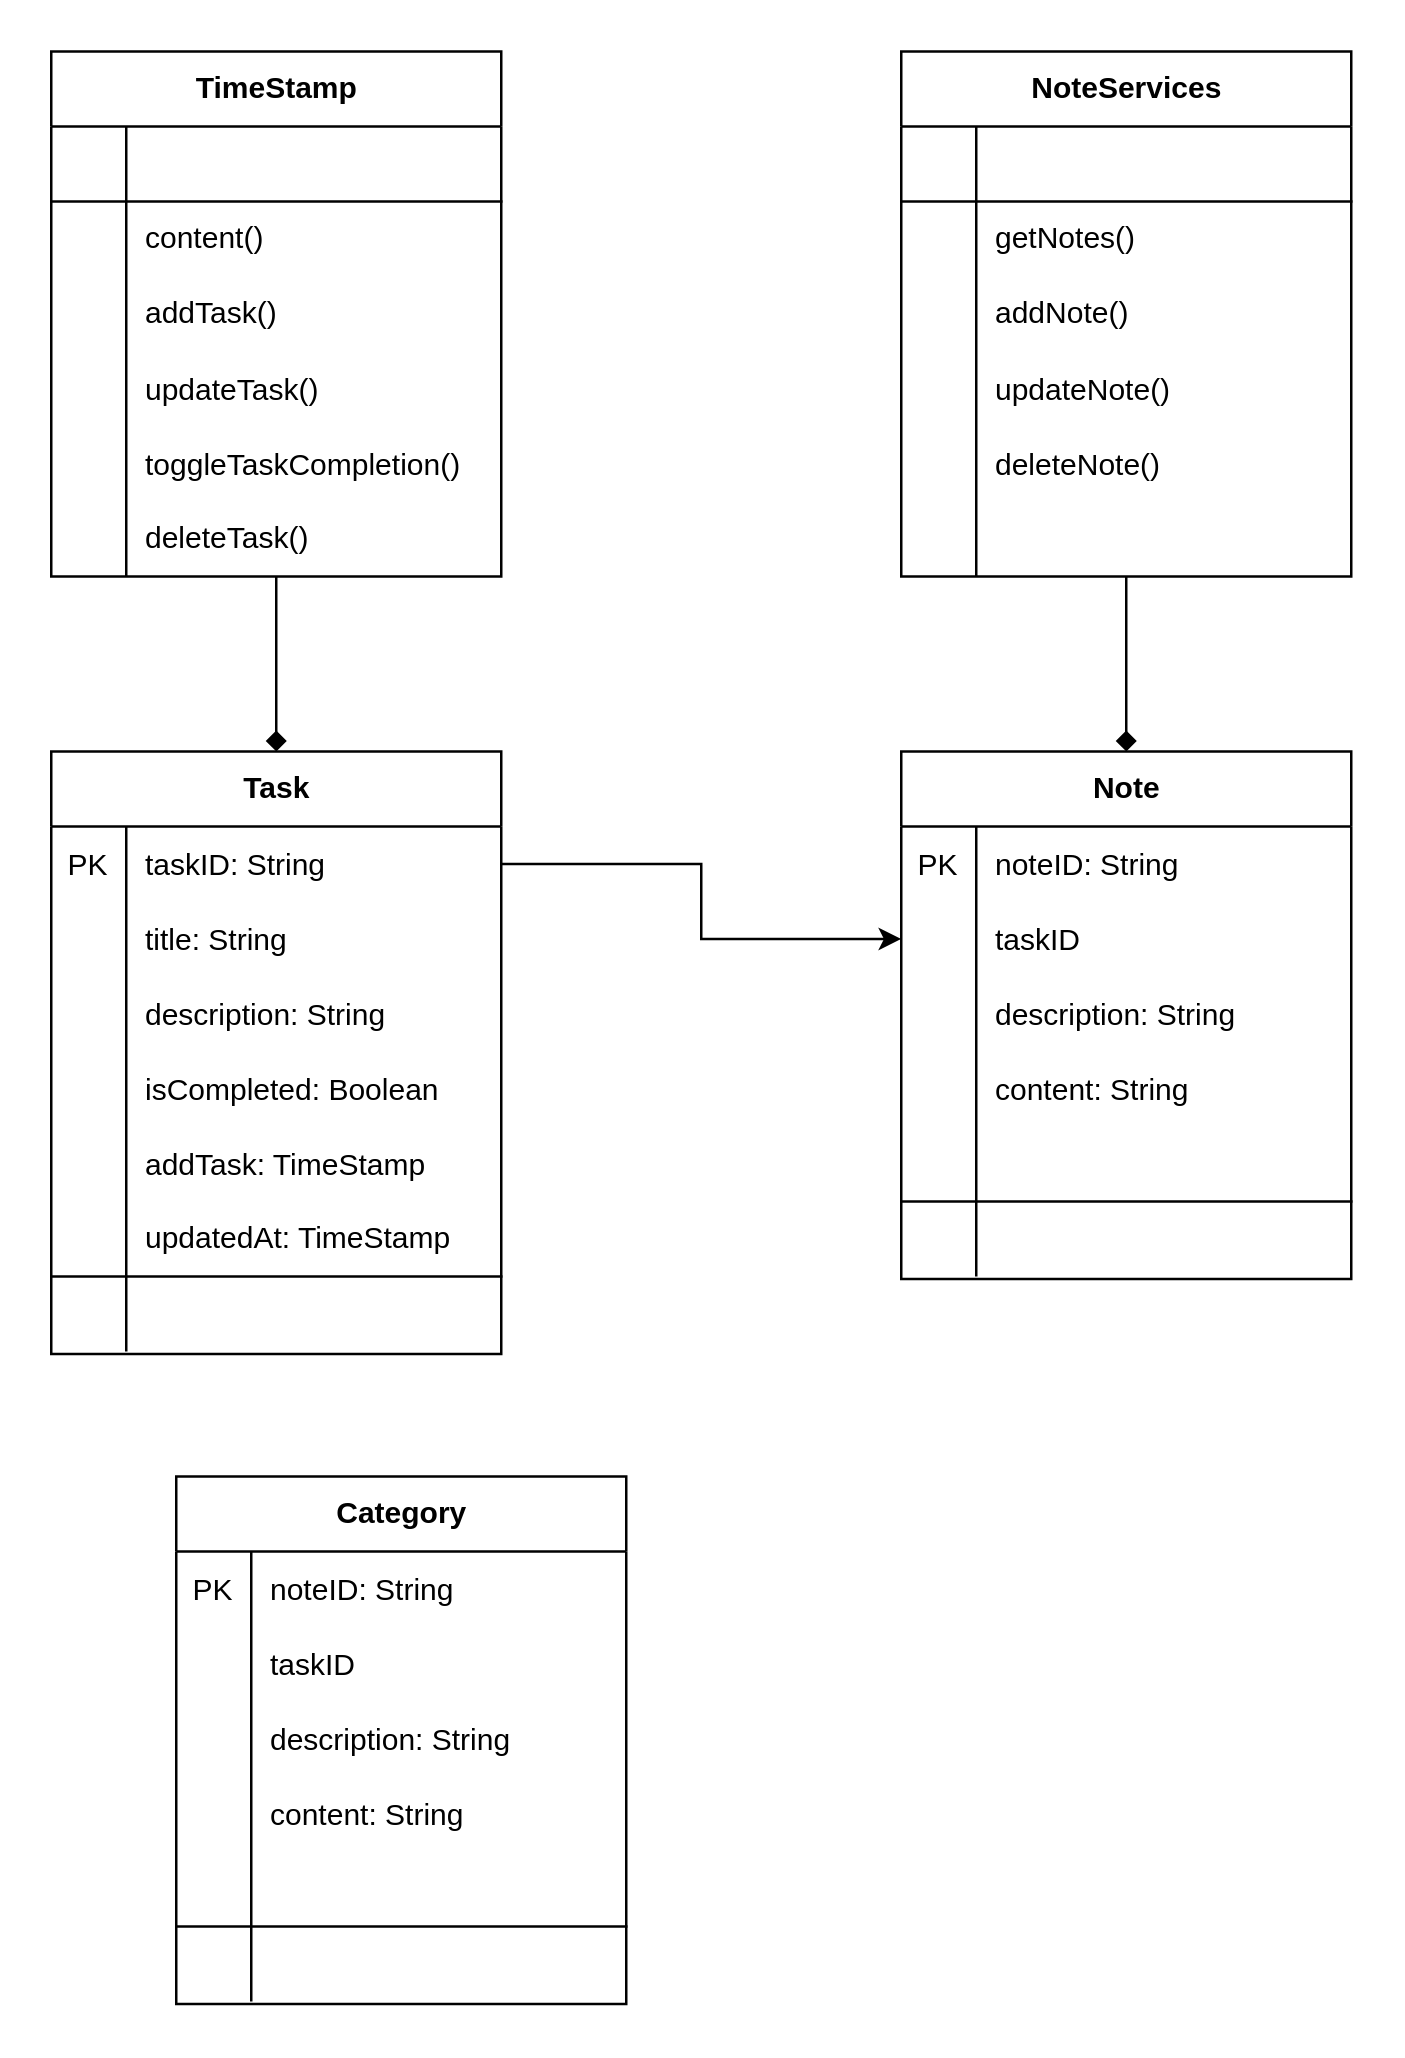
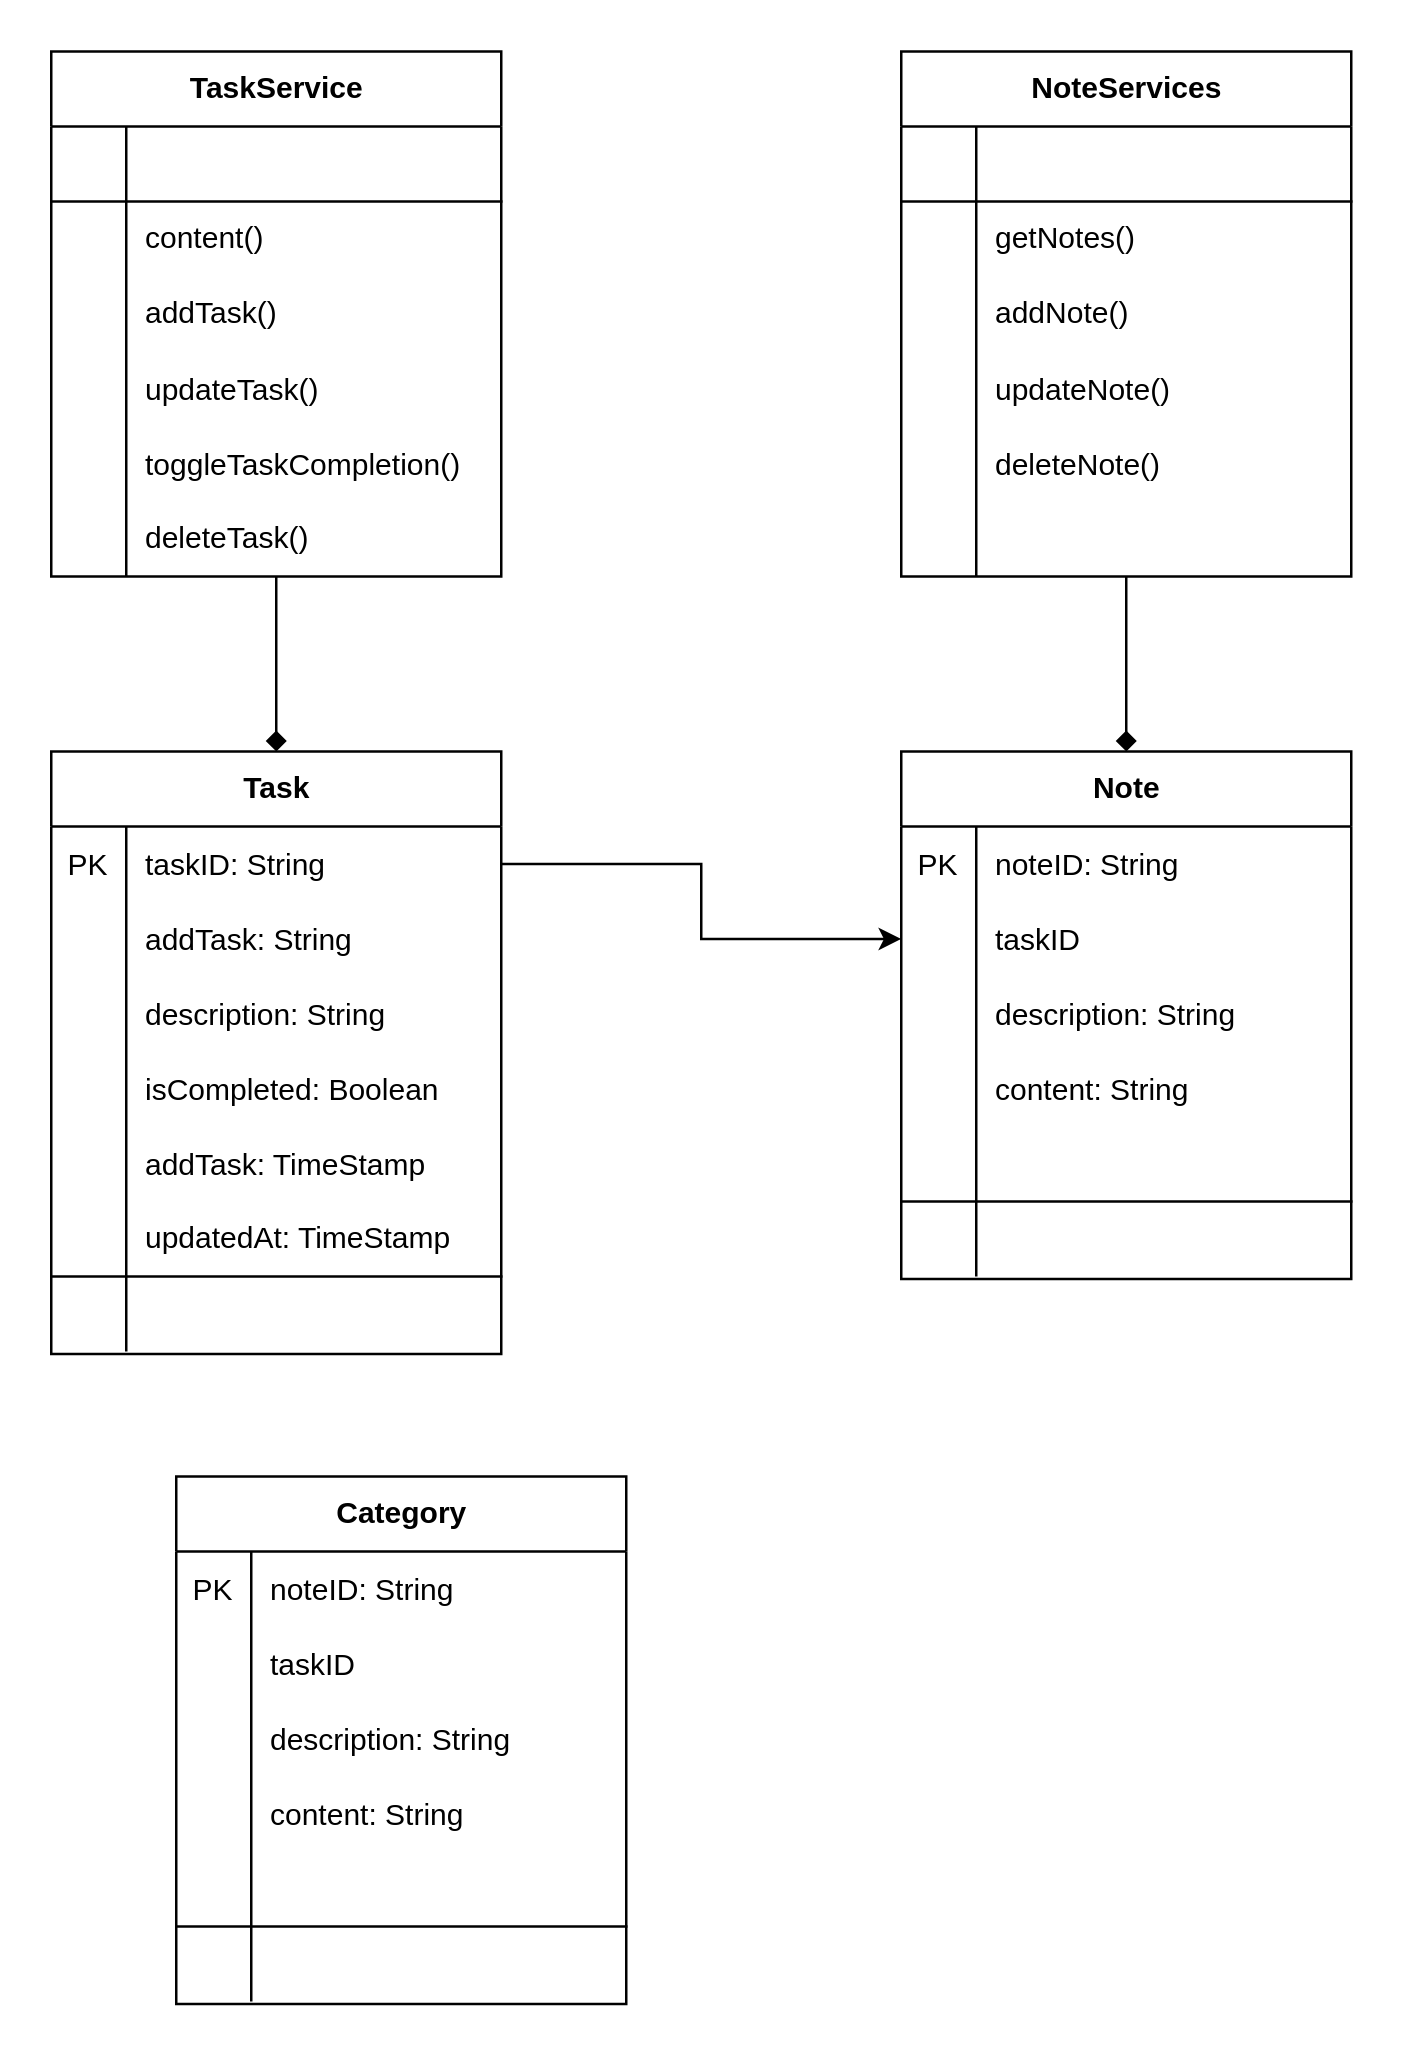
(278, 89) -> (278, 89)
(235, 940) -> (259, 940)
